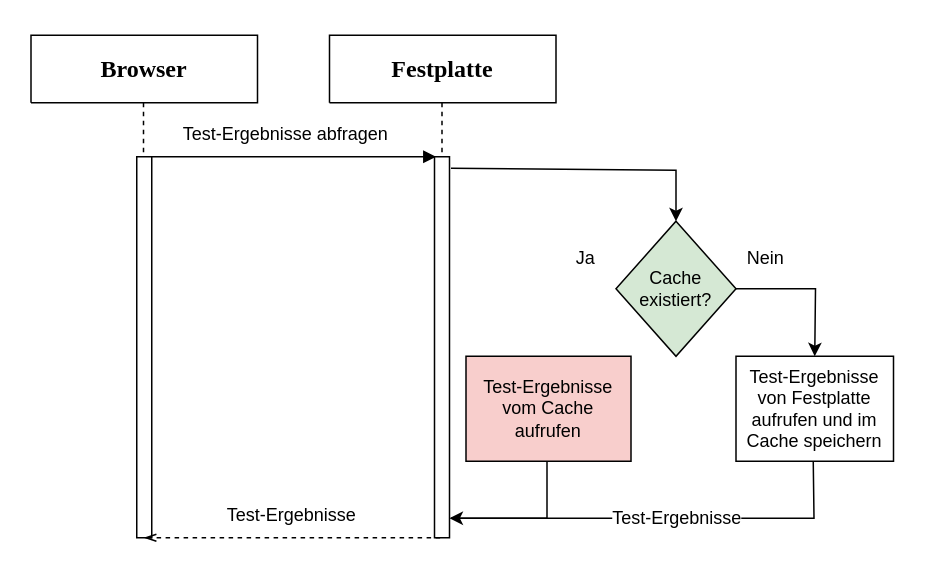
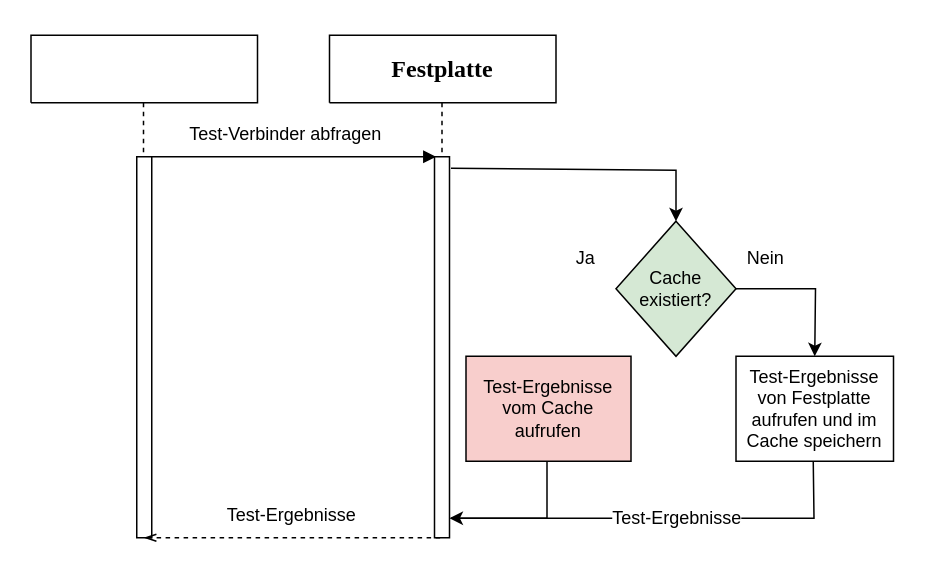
(144, 69) -> none
(286, 134) -> (286, 134)
